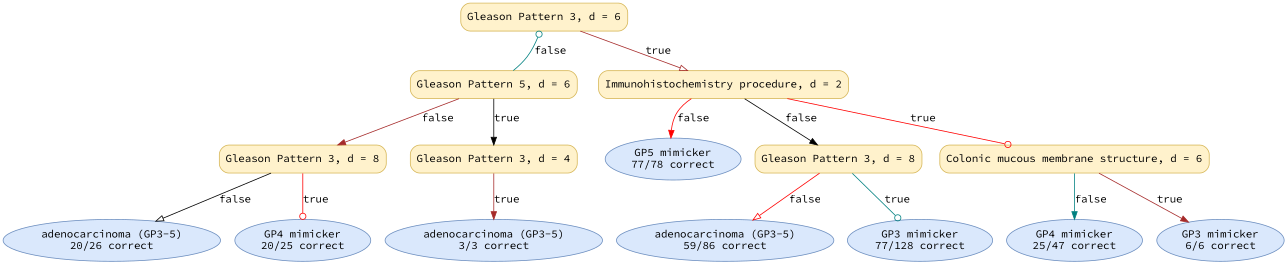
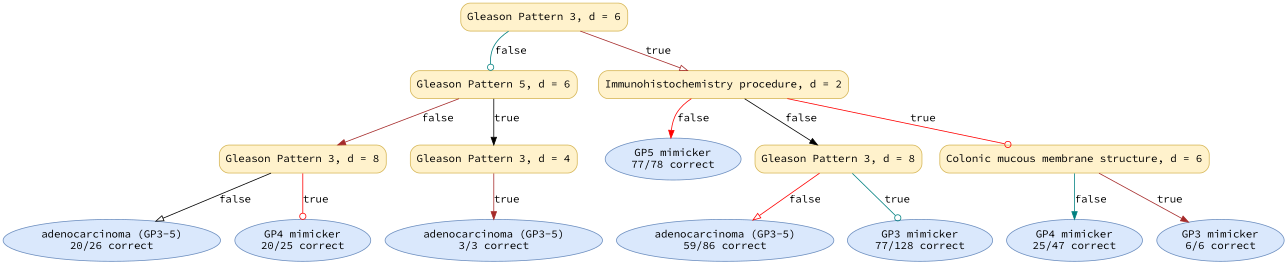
(528, 56) -> (495, 45)
